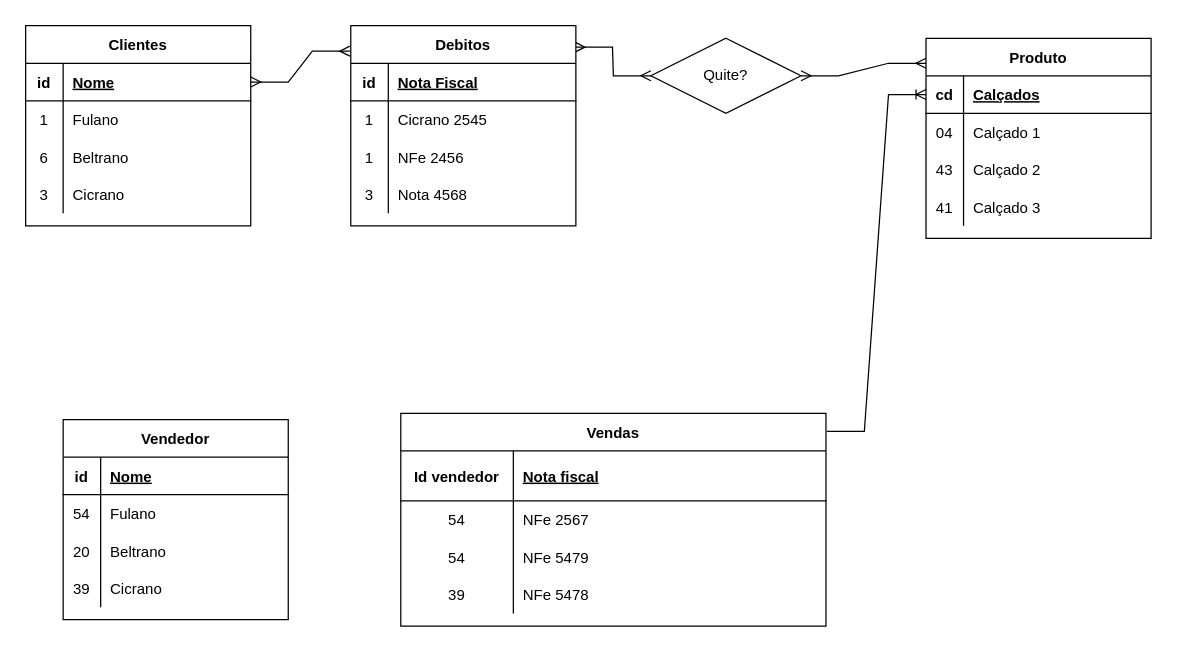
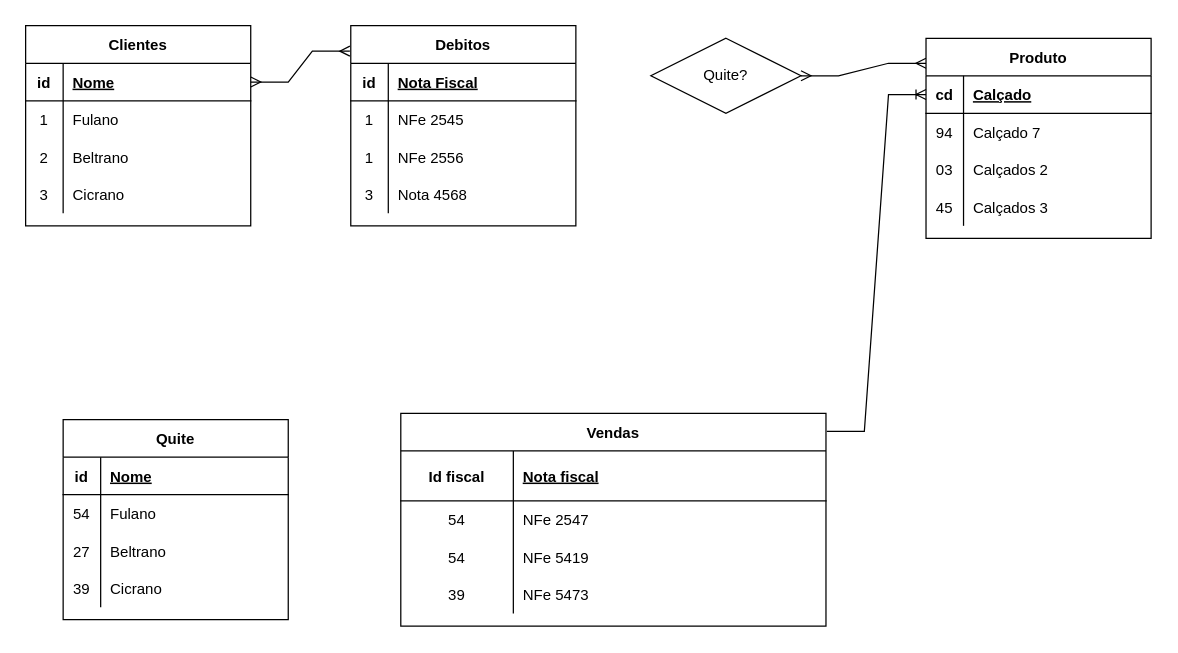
(613, 61) -> none
(1004, 95) -> (1000, 95)
(444, 120) -> (429, 120)
(944, 133) -> (944, 133)
(1006, 133) -> (1006, 133)
(44, 158) -> (44, 158)
(429, 158) -> (429, 158)
(944, 170) -> (944, 170)
(1006, 170) -> (1011, 170)
(944, 208) -> (944, 208)
(1006, 208) -> (1011, 208)
(175, 439) -> (175, 439)
(456, 476) -> (456, 476)
(554, 520) -> (554, 520)
(81, 551) -> (81, 551)
(554, 558) -> (554, 558)
(554, 595) -> (554, 595)
